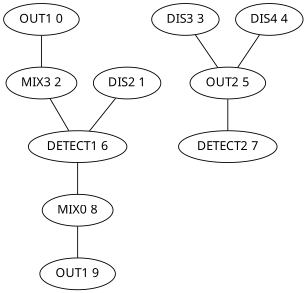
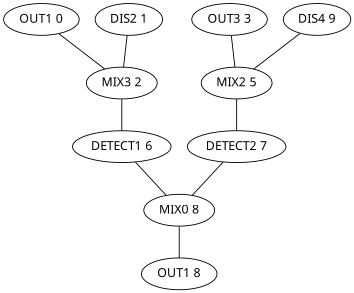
(185, 19) -> (230, 19)
(269, 19) -> (317, 19)
(228, 83) -> (237, 83)
(103, 115) -> (125, 51)
none -> (208, 179)
(78, 274) -> (179, 274)
